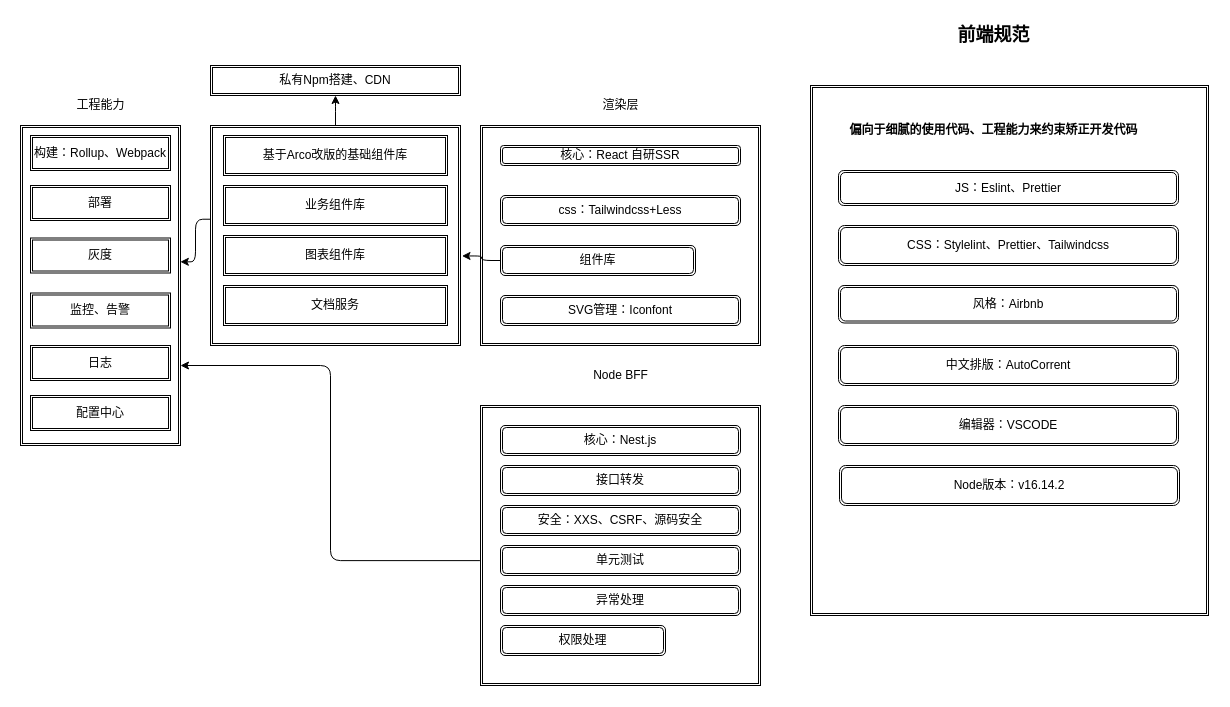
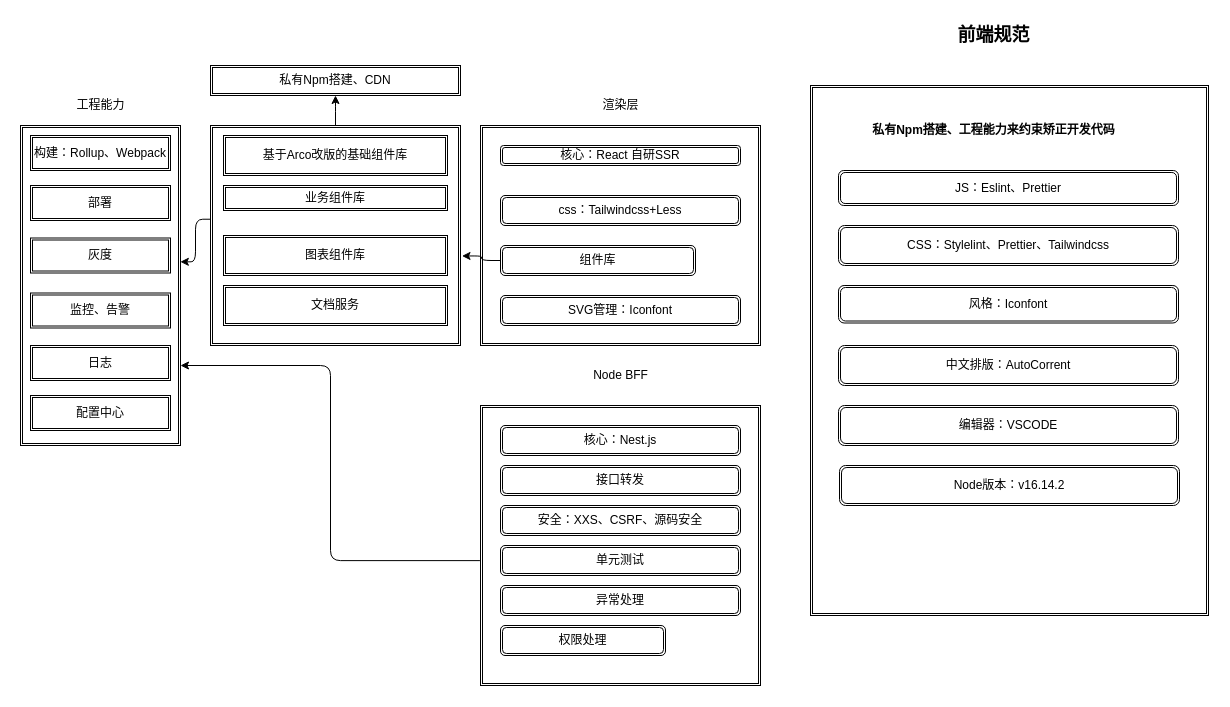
(994, 131) -> (994, 131)
(336, 206) -> (336, 198)
(1009, 305) -> (1009, 305)
